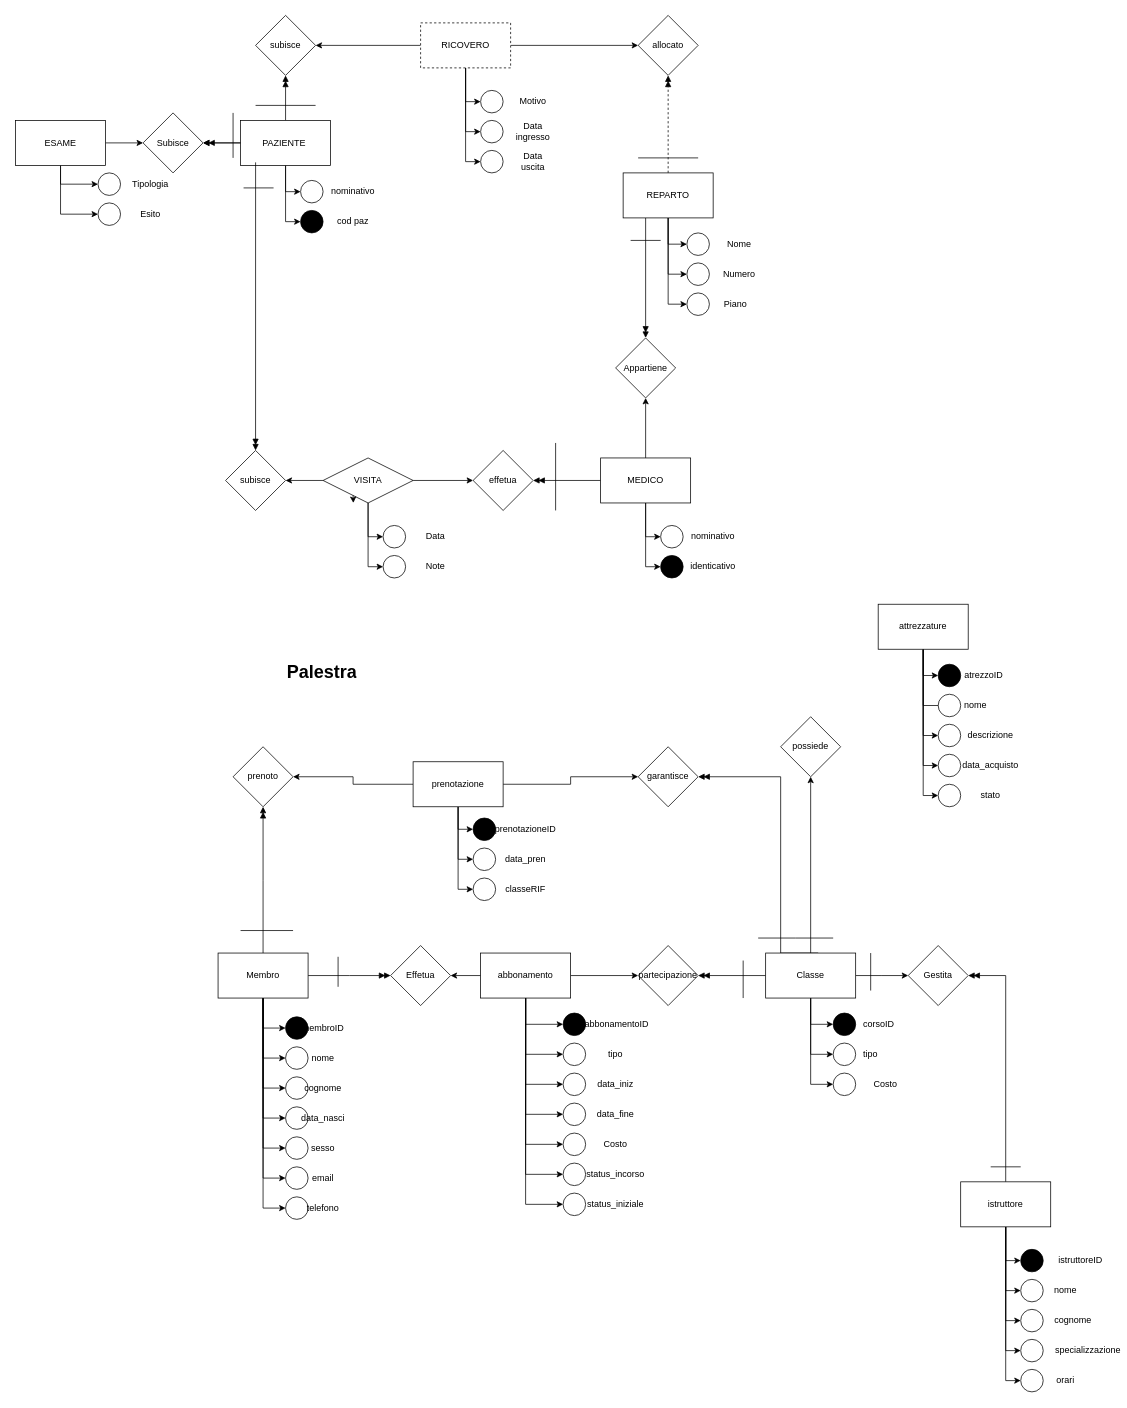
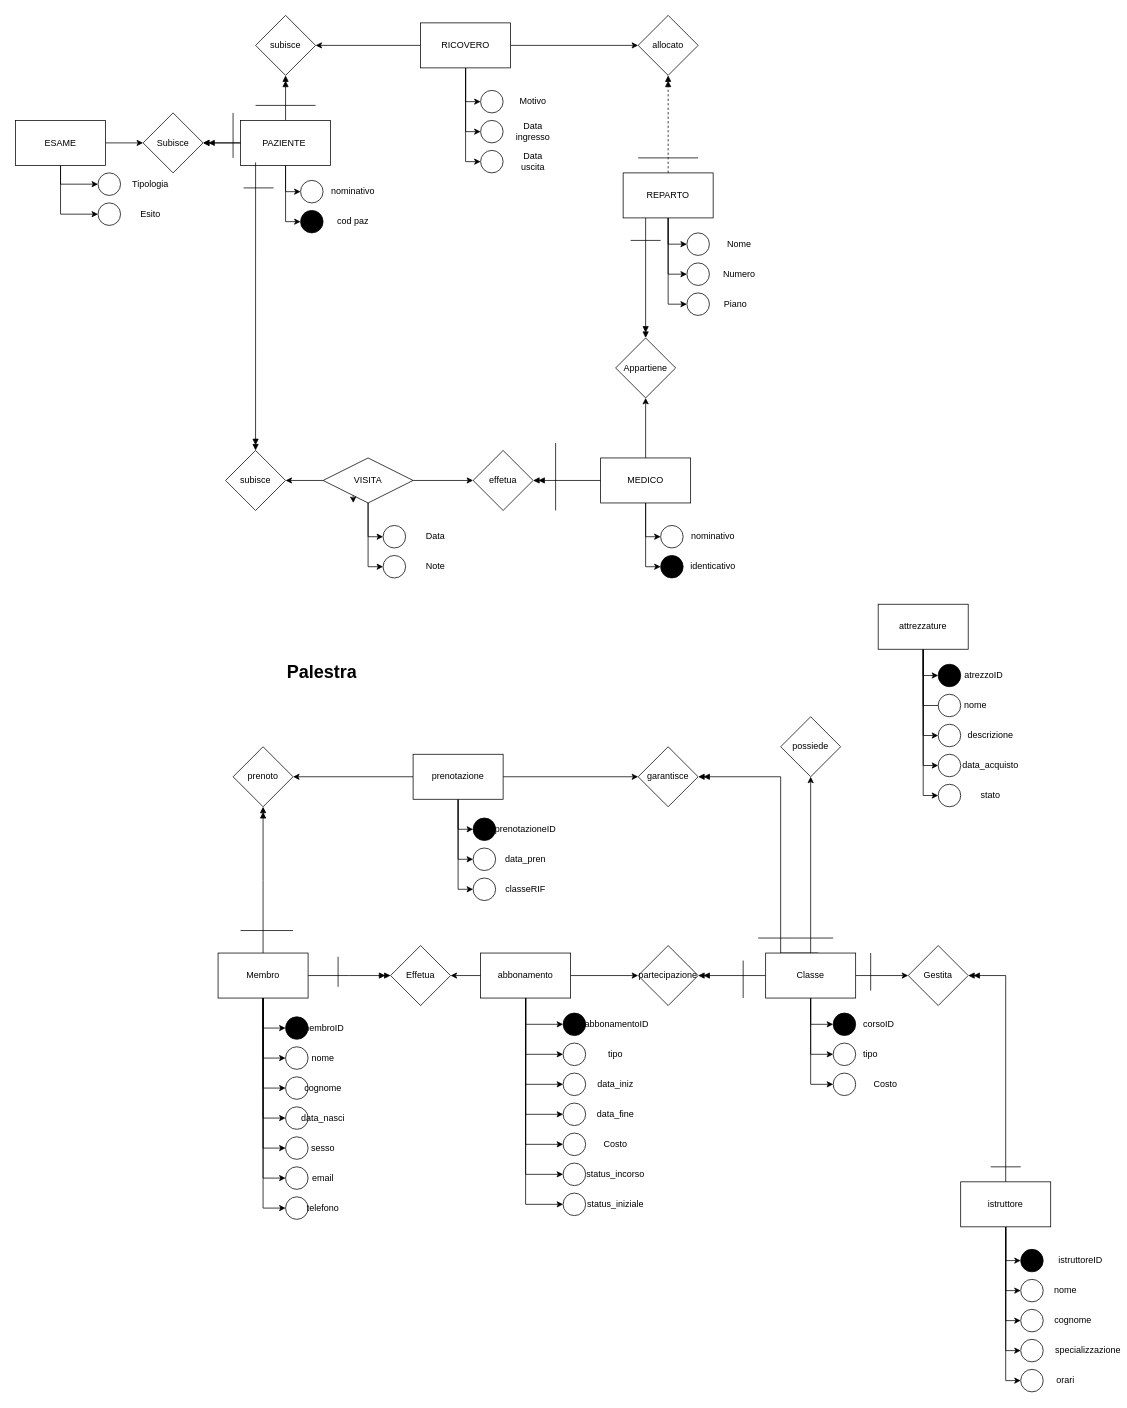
(465, 45) -> (465, 45)
(458, 784) -> (458, 777)
